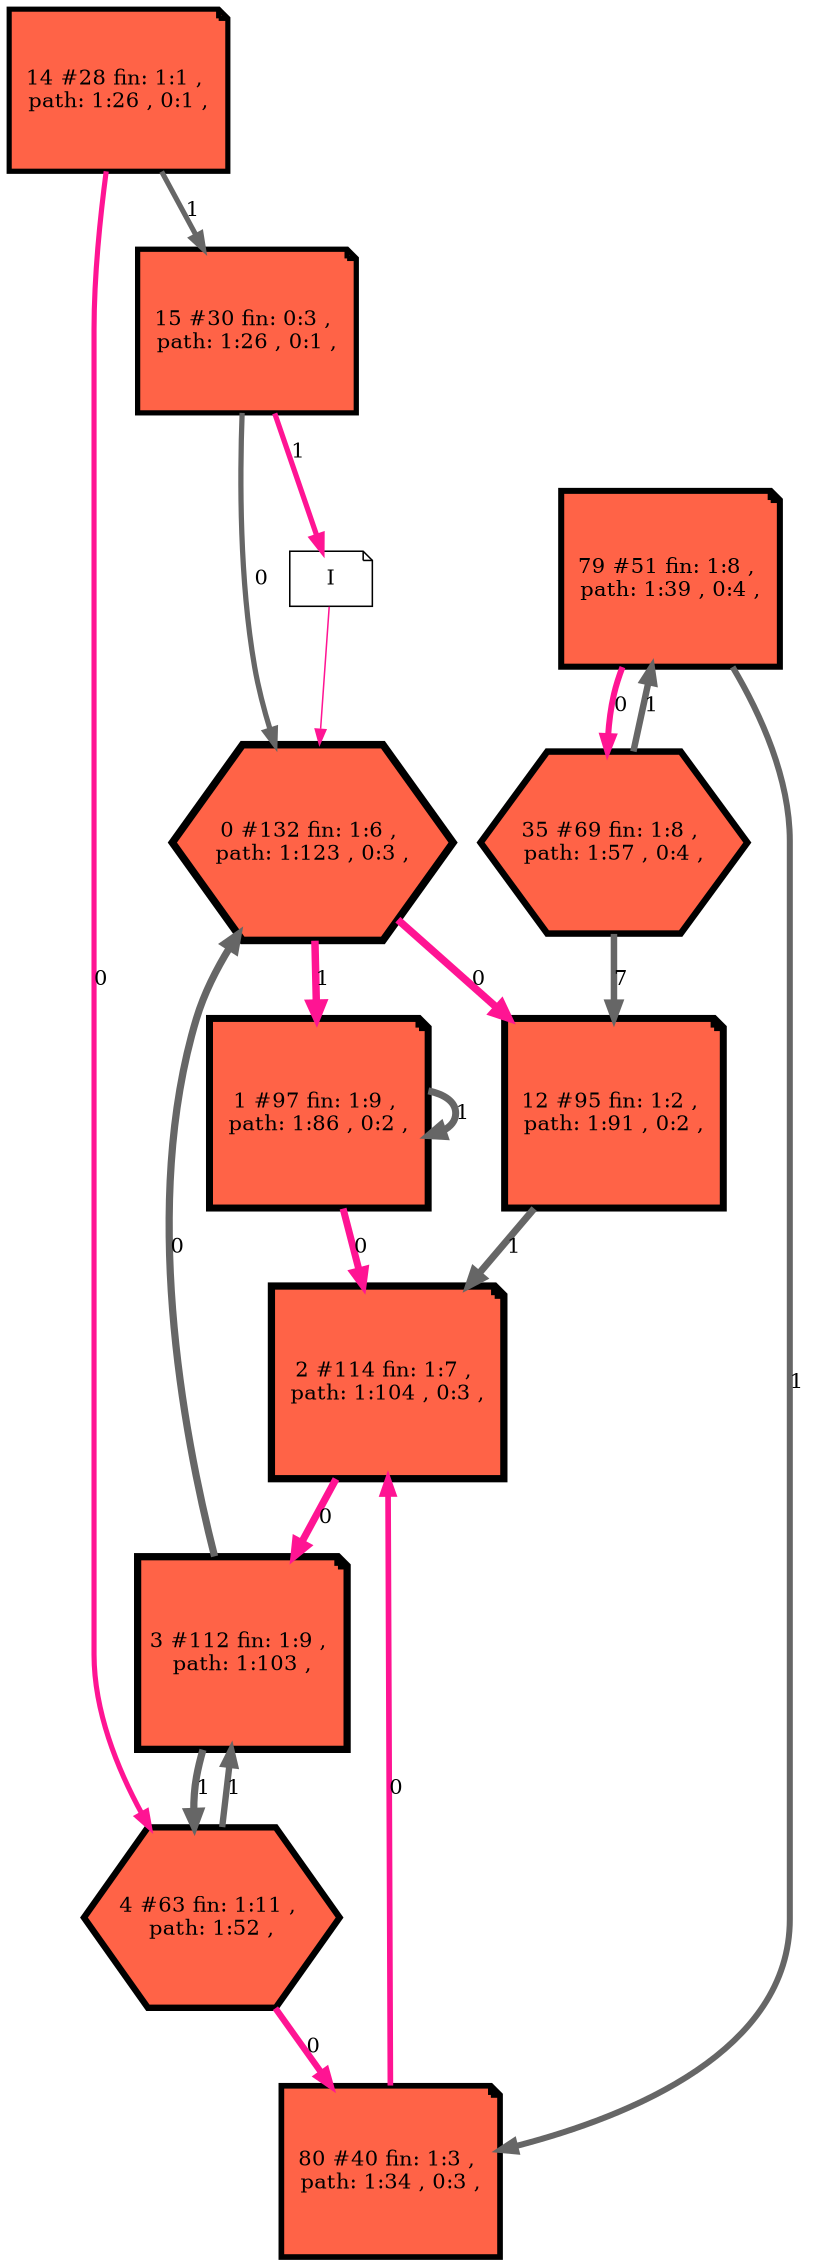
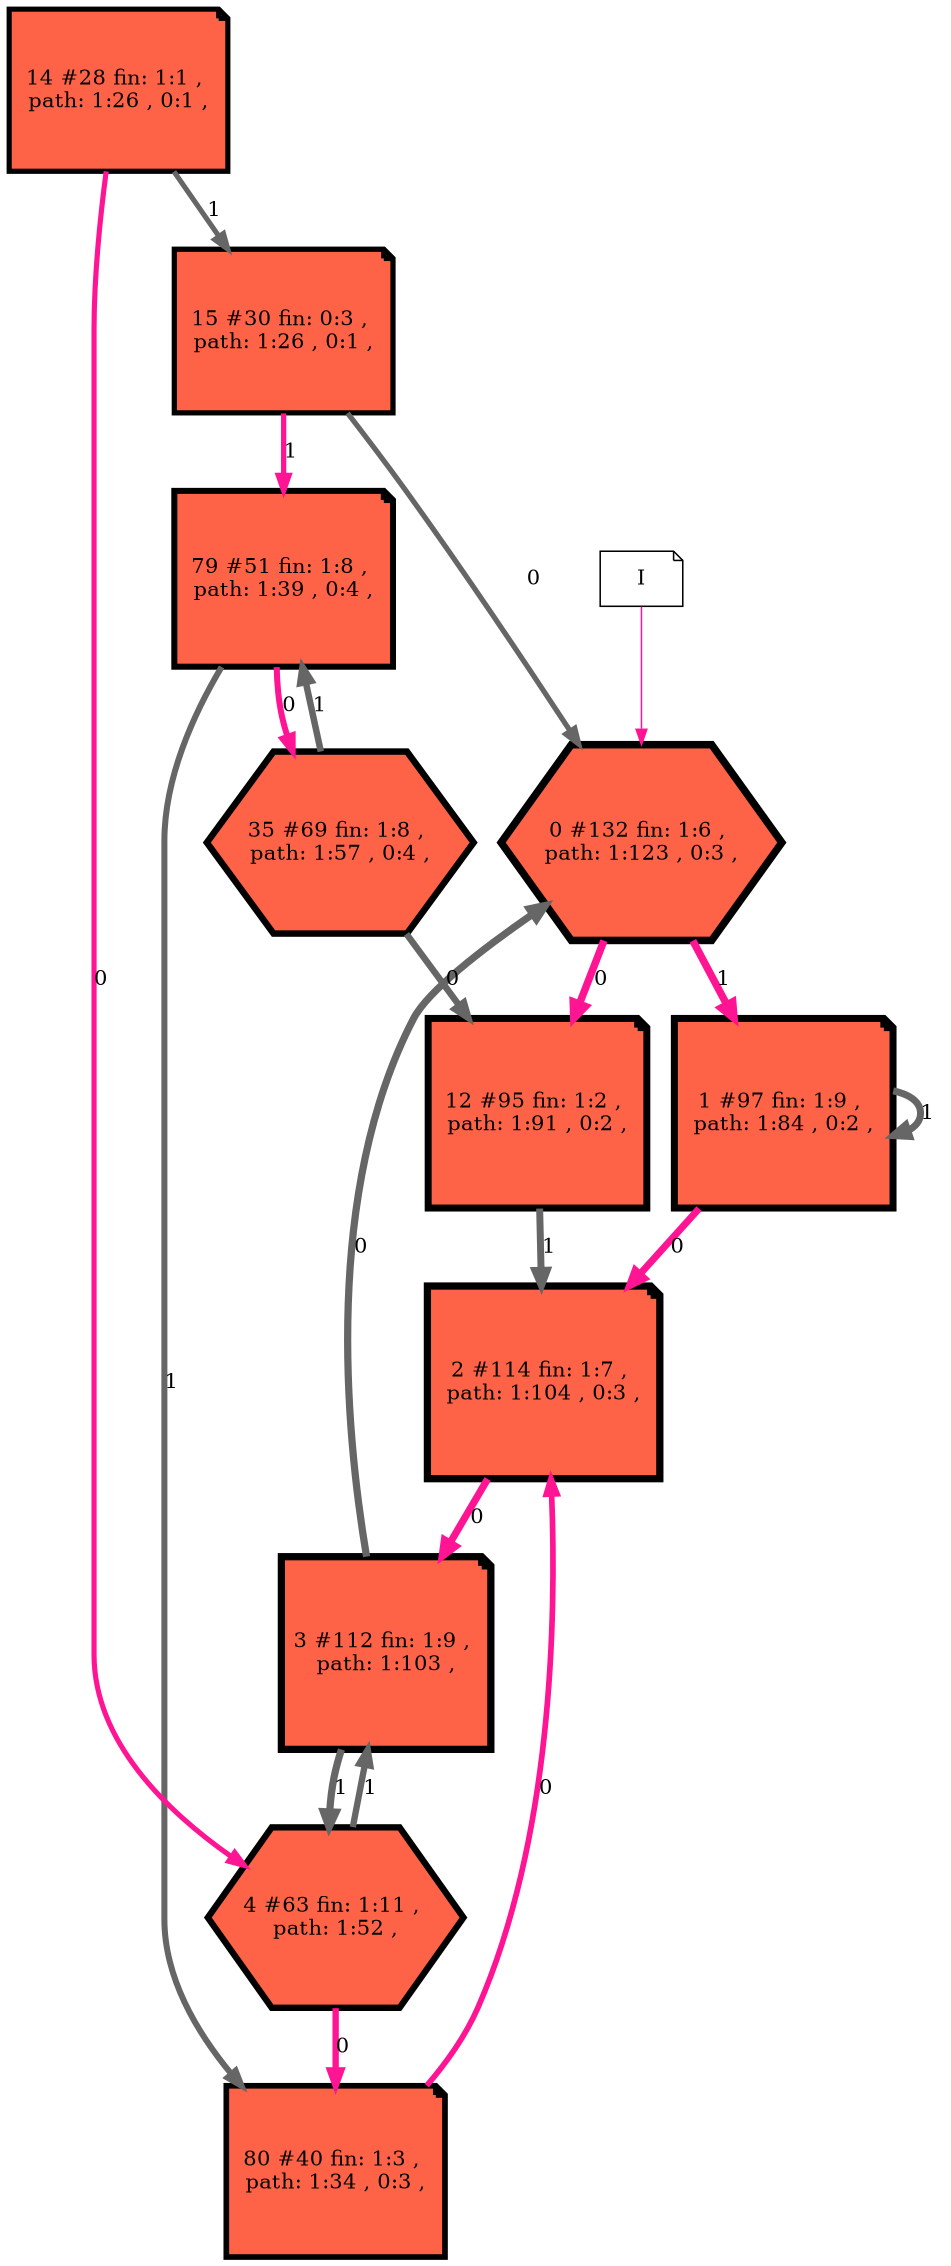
(296, 475) -> (284, 444)
(625, 979) -> (456, 979)
(319, 1113) -> (784, 1113)
